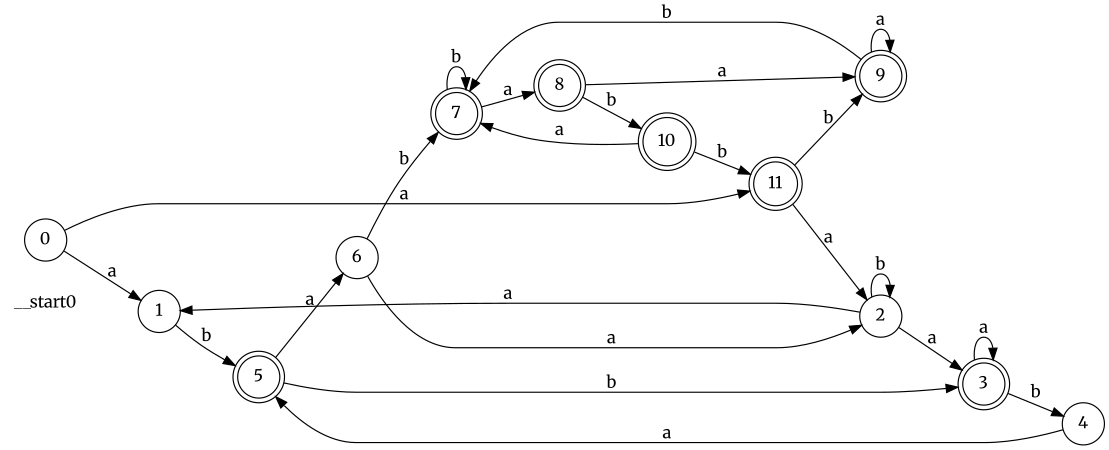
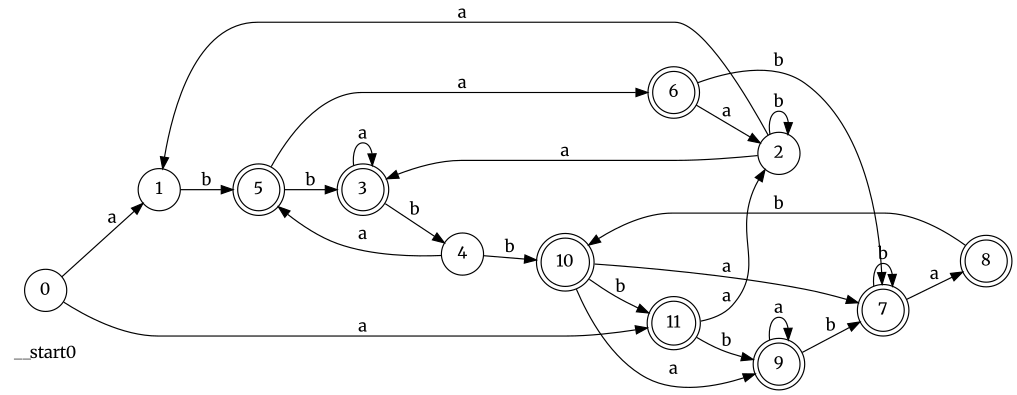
(714, 81) -> (640, 374)
none -> (504, 257)
(357, 258) -> (674, 92)
